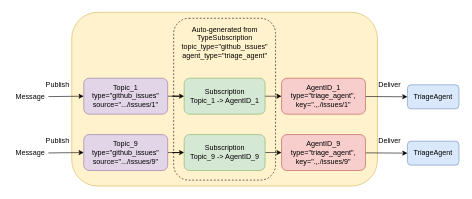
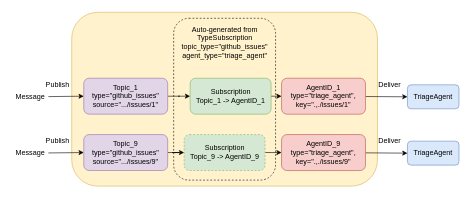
(225, 96) -> (231, 96)
(225, 153) -> (225, 153)
